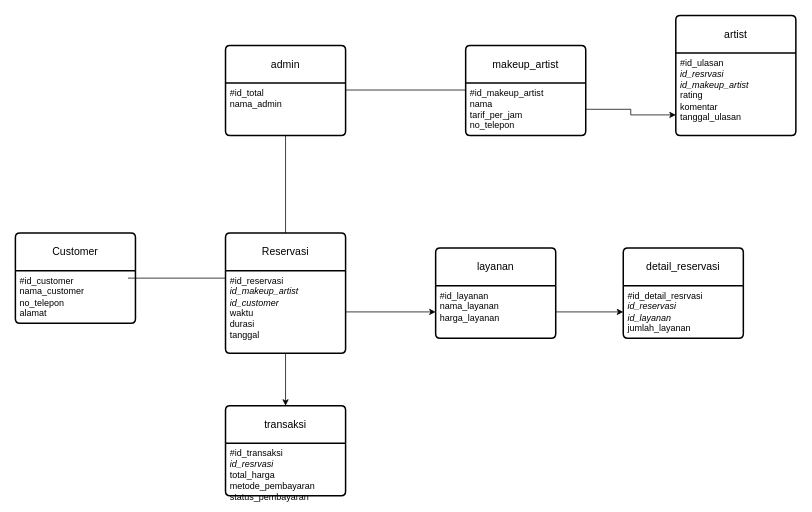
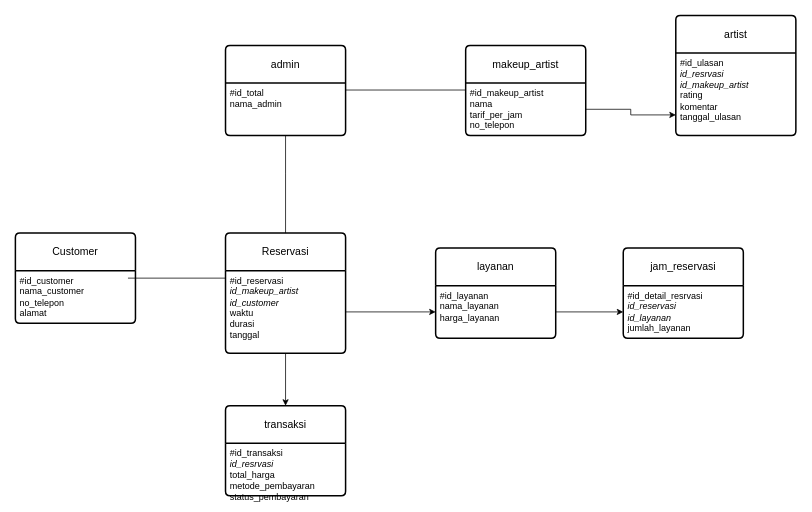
(683, 267) -> (683, 267)
